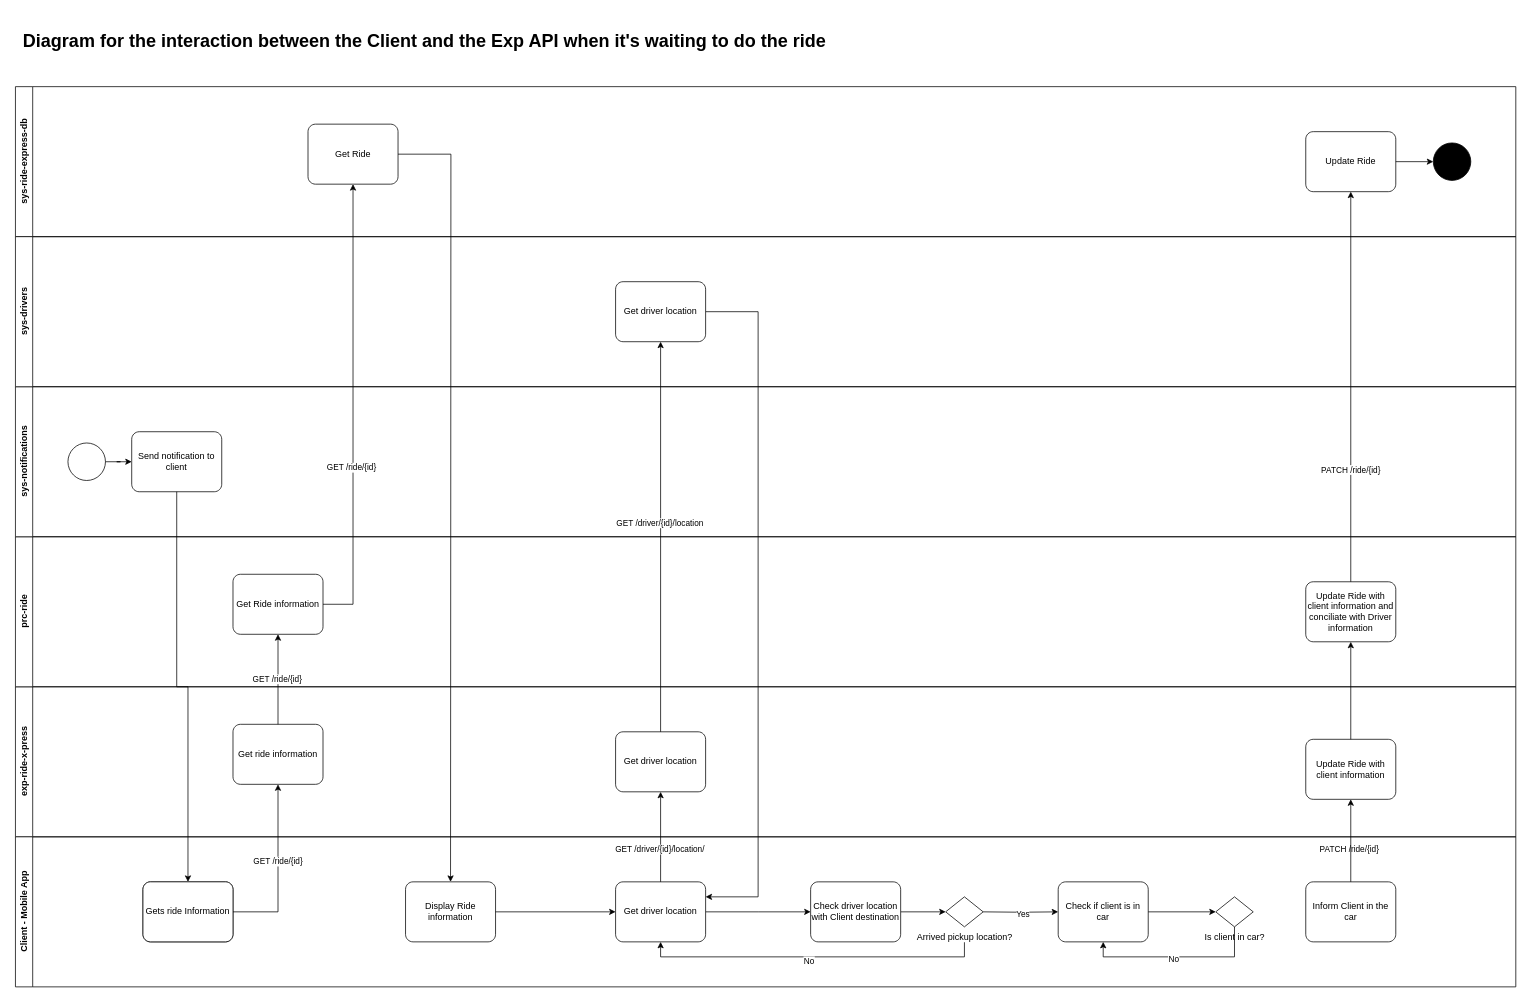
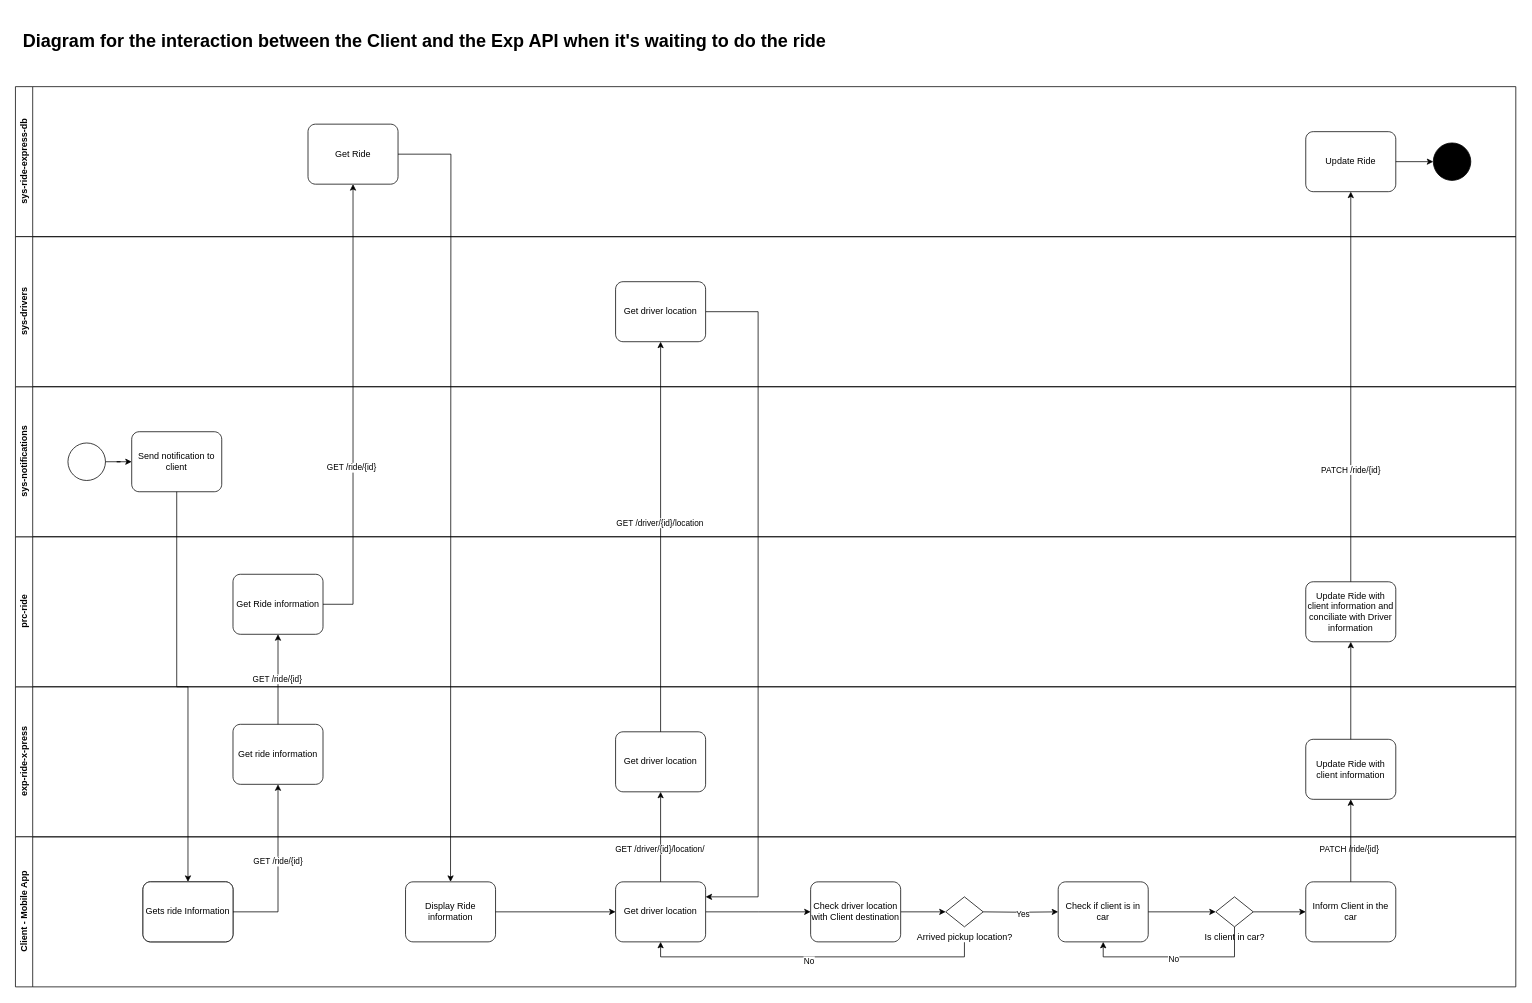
none -> (1299, 912)
